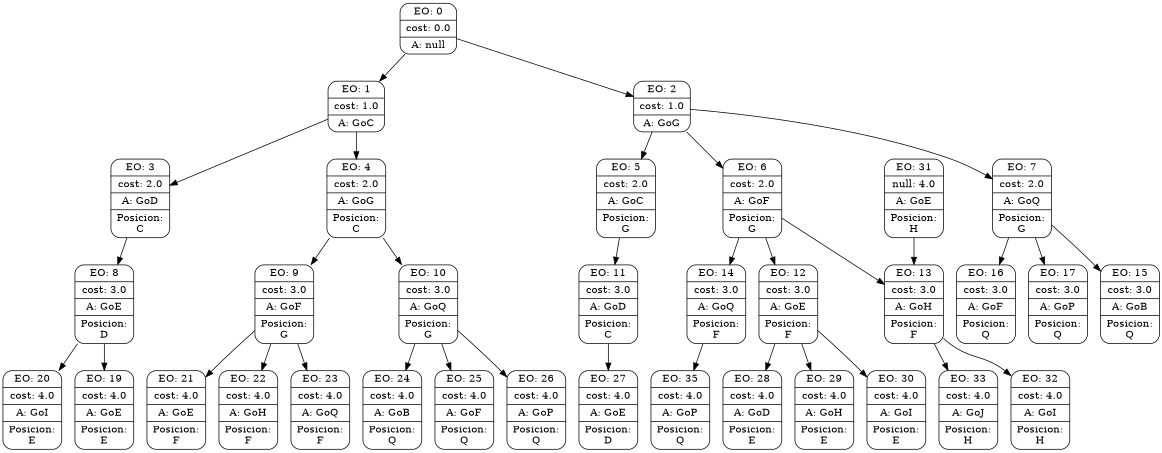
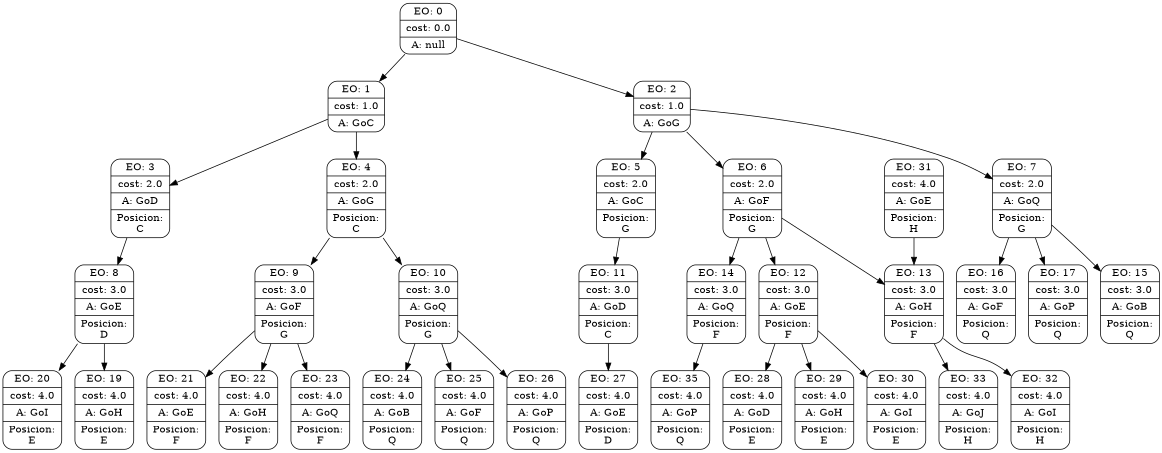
(914, 184) -> (914, 184)
(104, 413) -> (104, 413)
